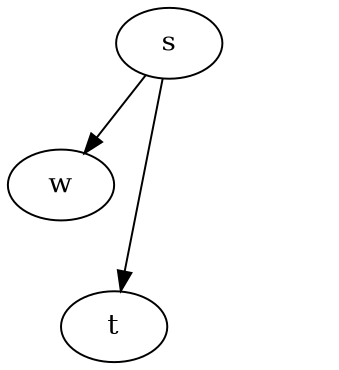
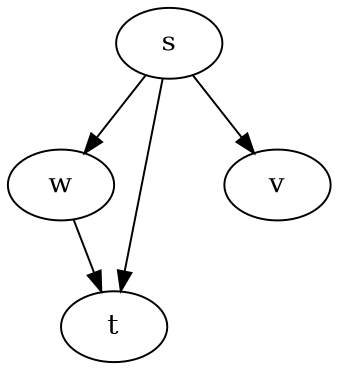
none -> (277, 185)
none -> (84, 246)
